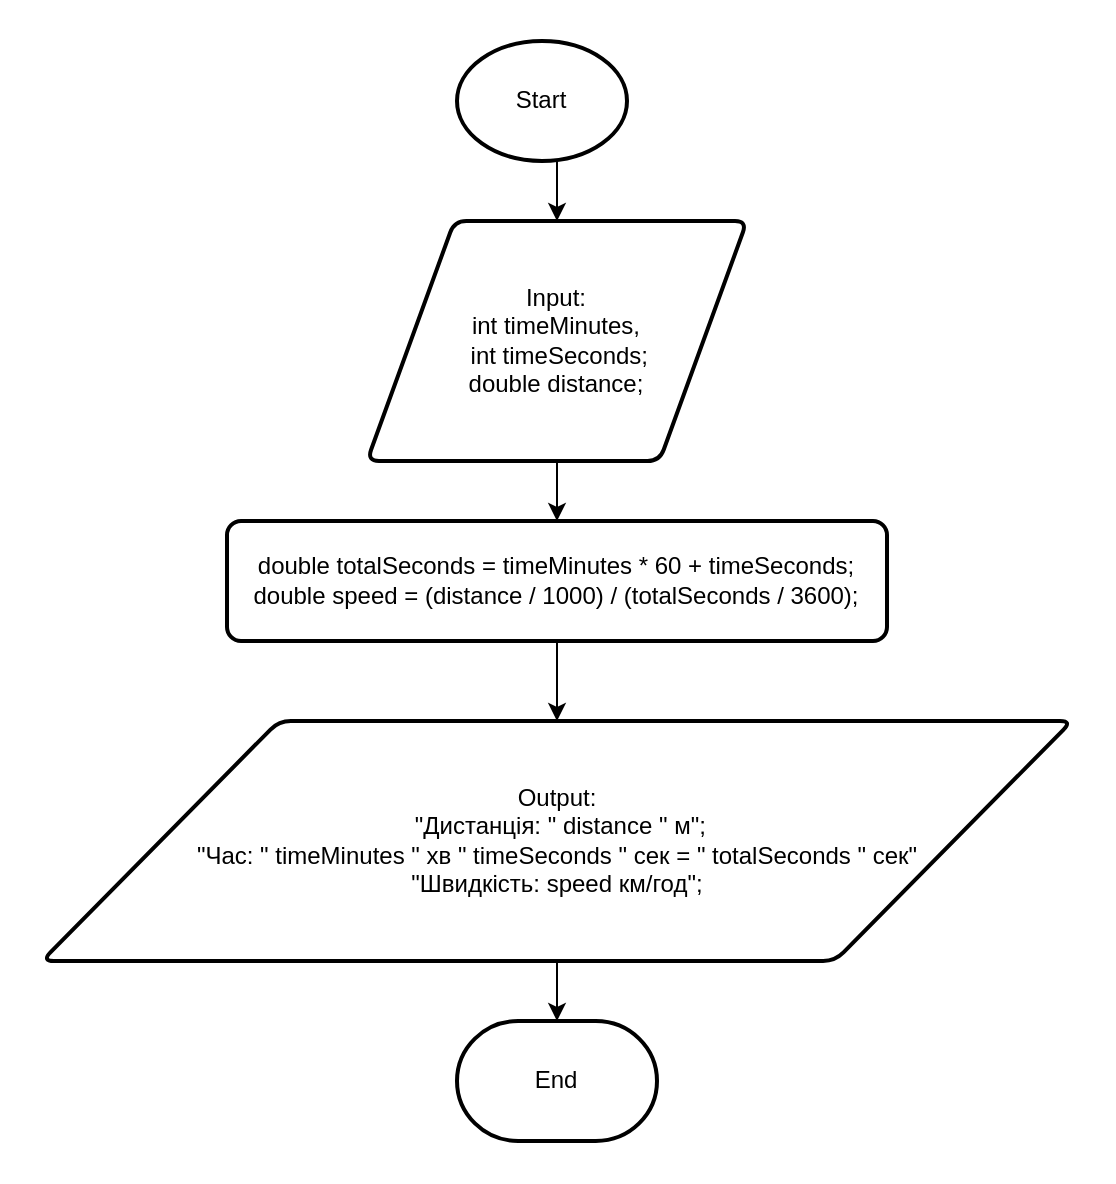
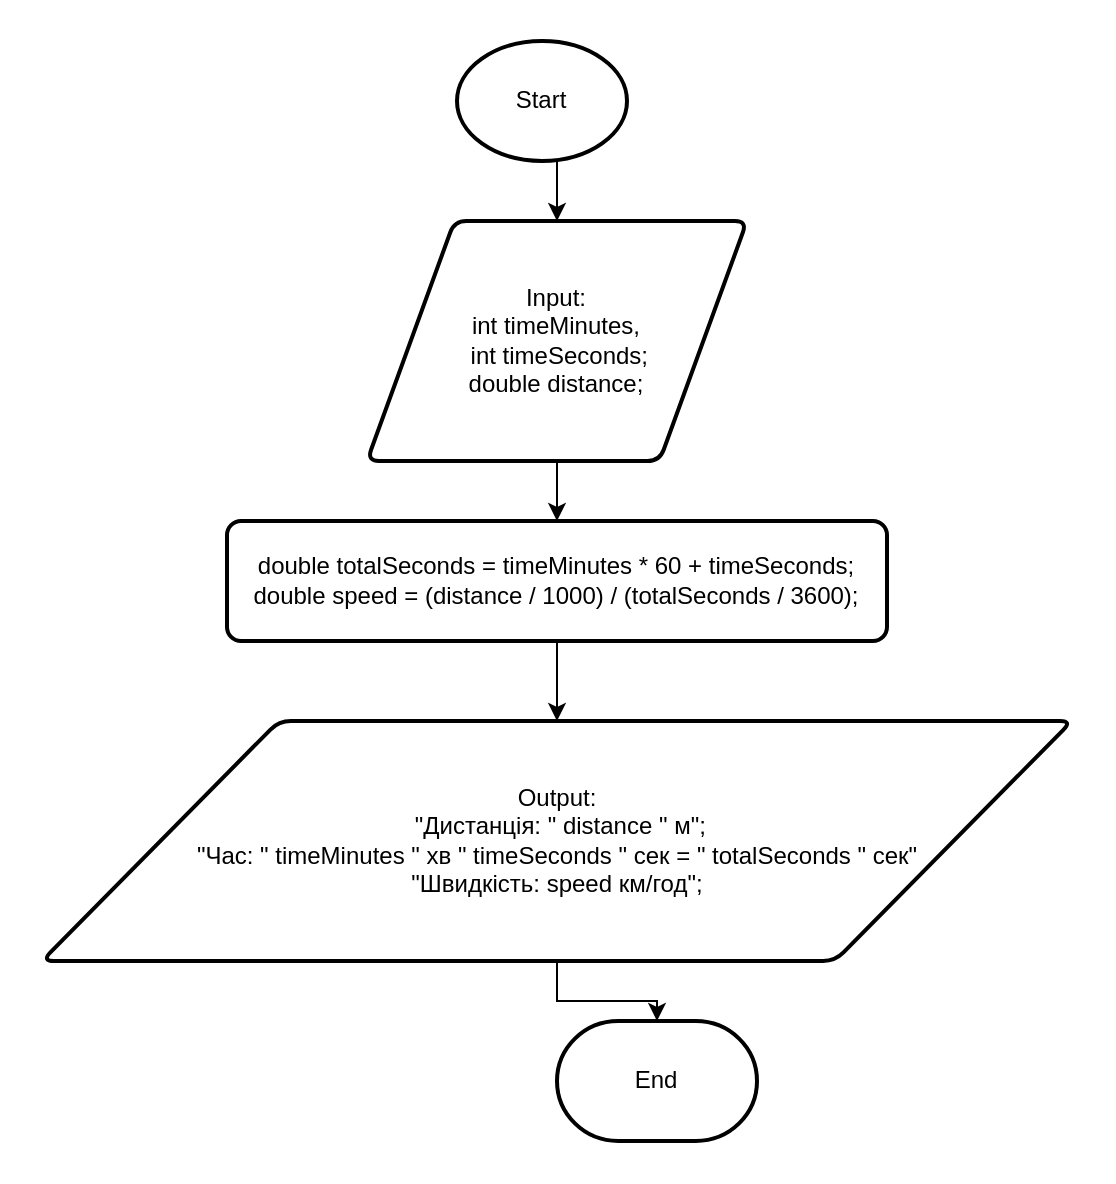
(557, 1081) -> (657, 1081)
